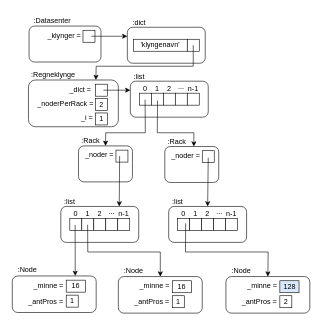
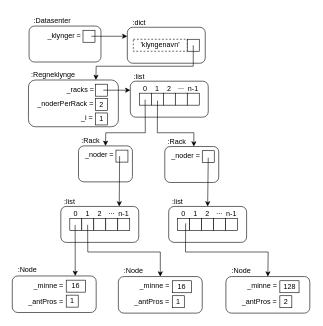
(161, 45) -> (161, 45)
(81, 90) -> (81, 90)
(290, 287) -> (290, 287)
